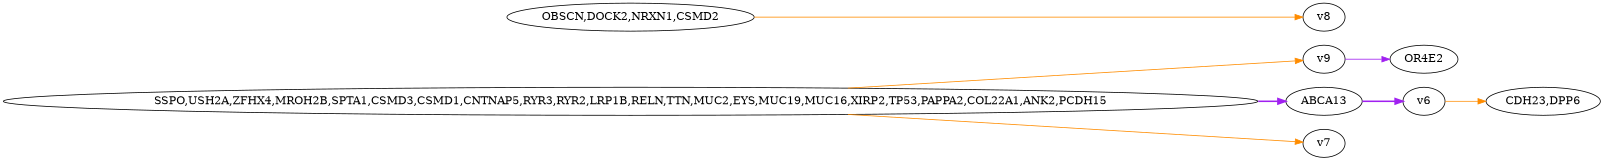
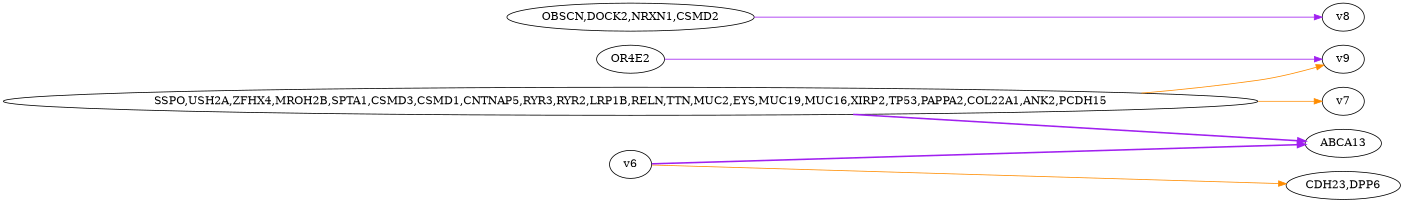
(1025, 17) -> (1034, 17)
(1363, 59) -> (990, 59)
(1379, 101) -> (975, 154)
